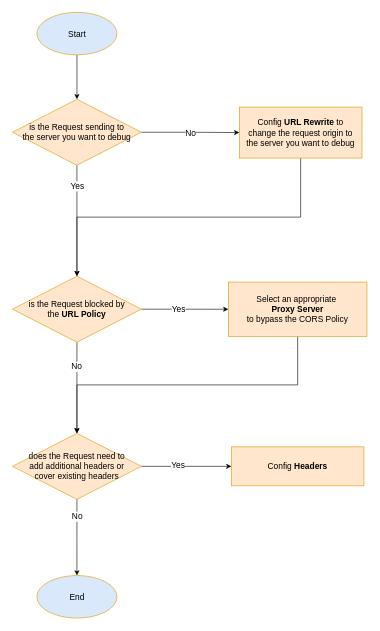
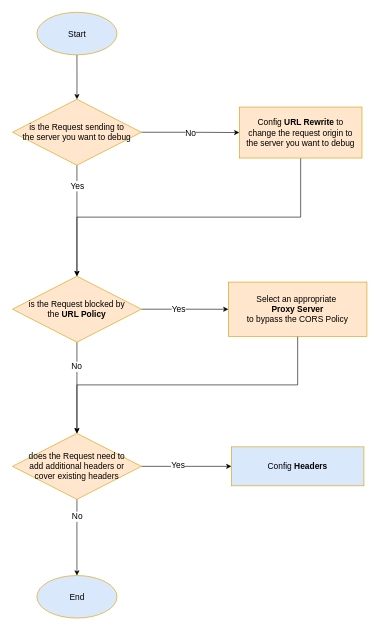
(298, 467) -> (298, 467)
